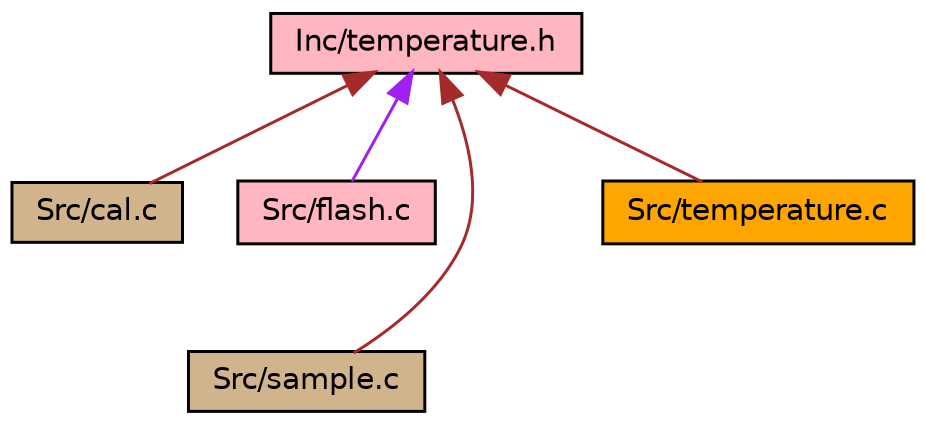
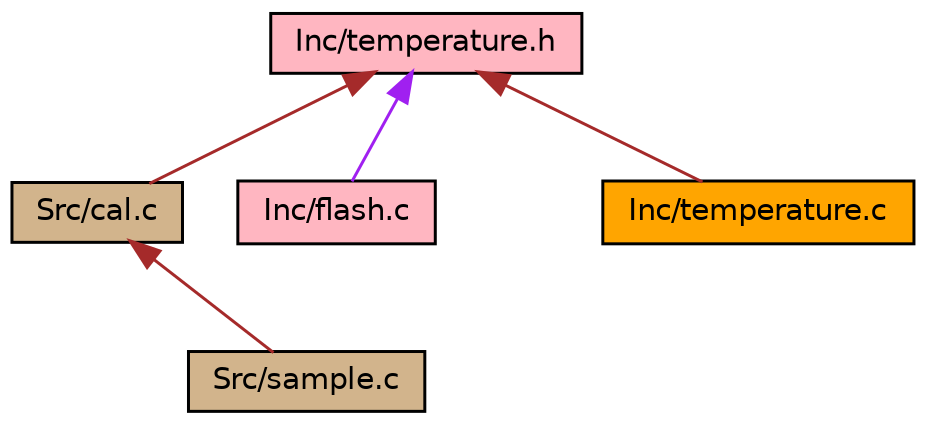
(337, 212) -> (337, 212)
(758, 212) -> (758, 212)
(460, 247) -> (214, 306)
